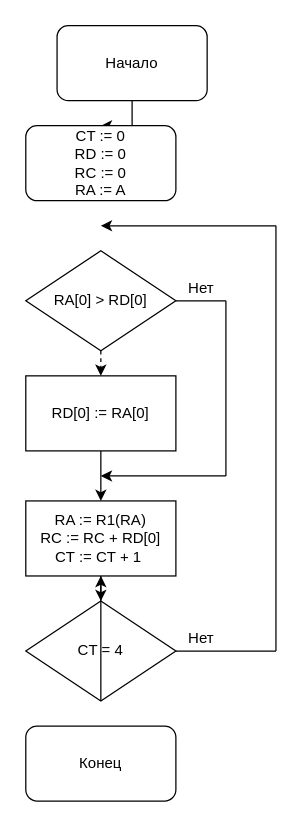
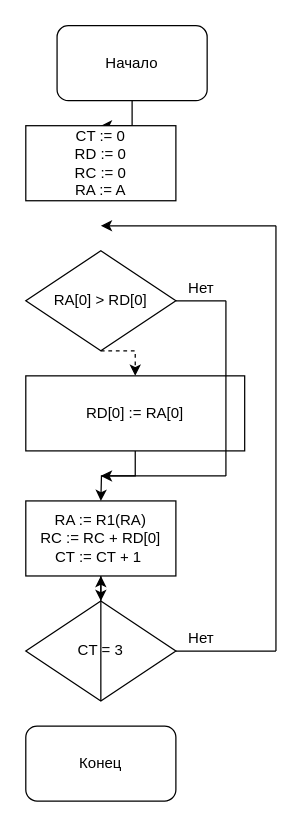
(101, 163) -> (101, 163)
(101, 413) -> (135, 413)
(101, 651) -> (101, 651)
